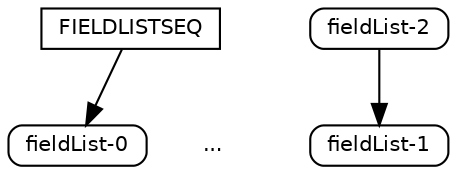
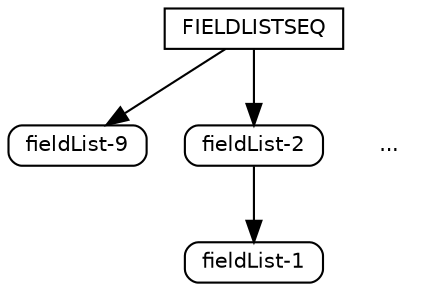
none -> (254, 77)
(78, 146) -> (78, 146)
